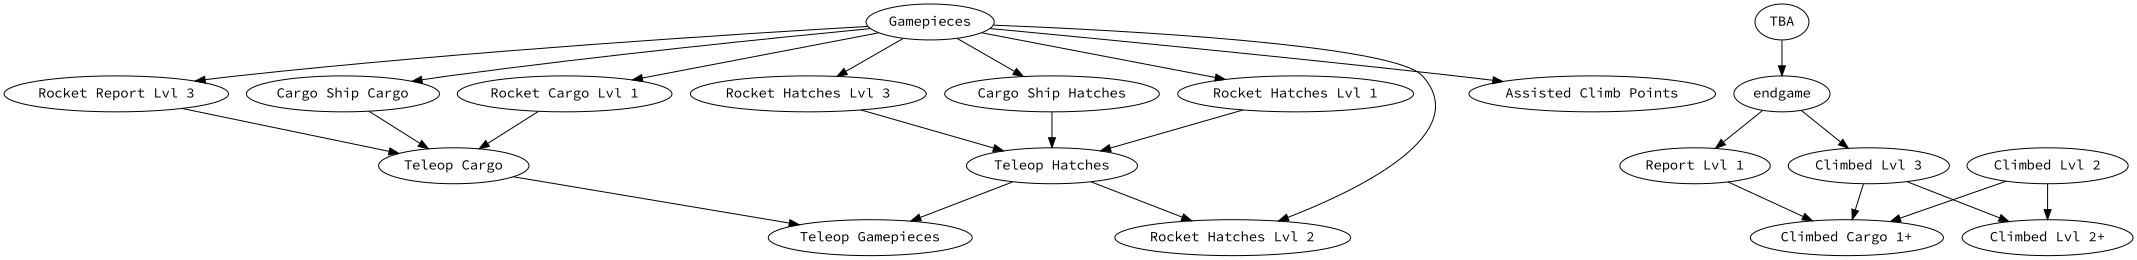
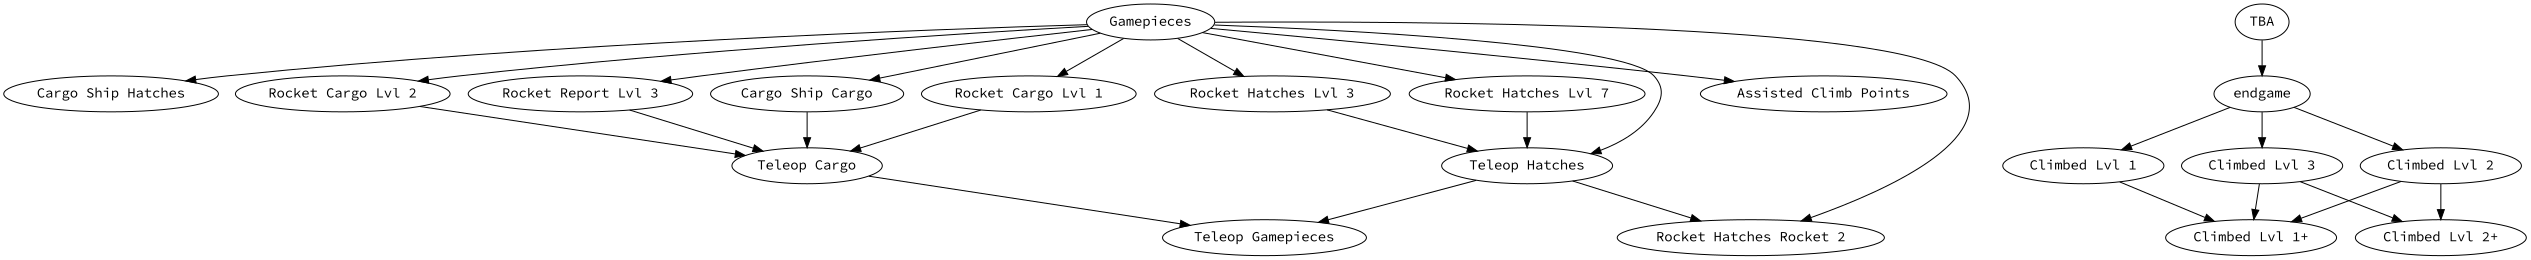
none -> (343, 94)
(1296, 94) -> (1527, 94)
(1052, 125) -> (1489, 42)
none -> (2344, 127)
(1695, 166) -> (2083, 166)
(1233, 238) -> (1751, 238)
(1847, 238) -> (2251, 238)
